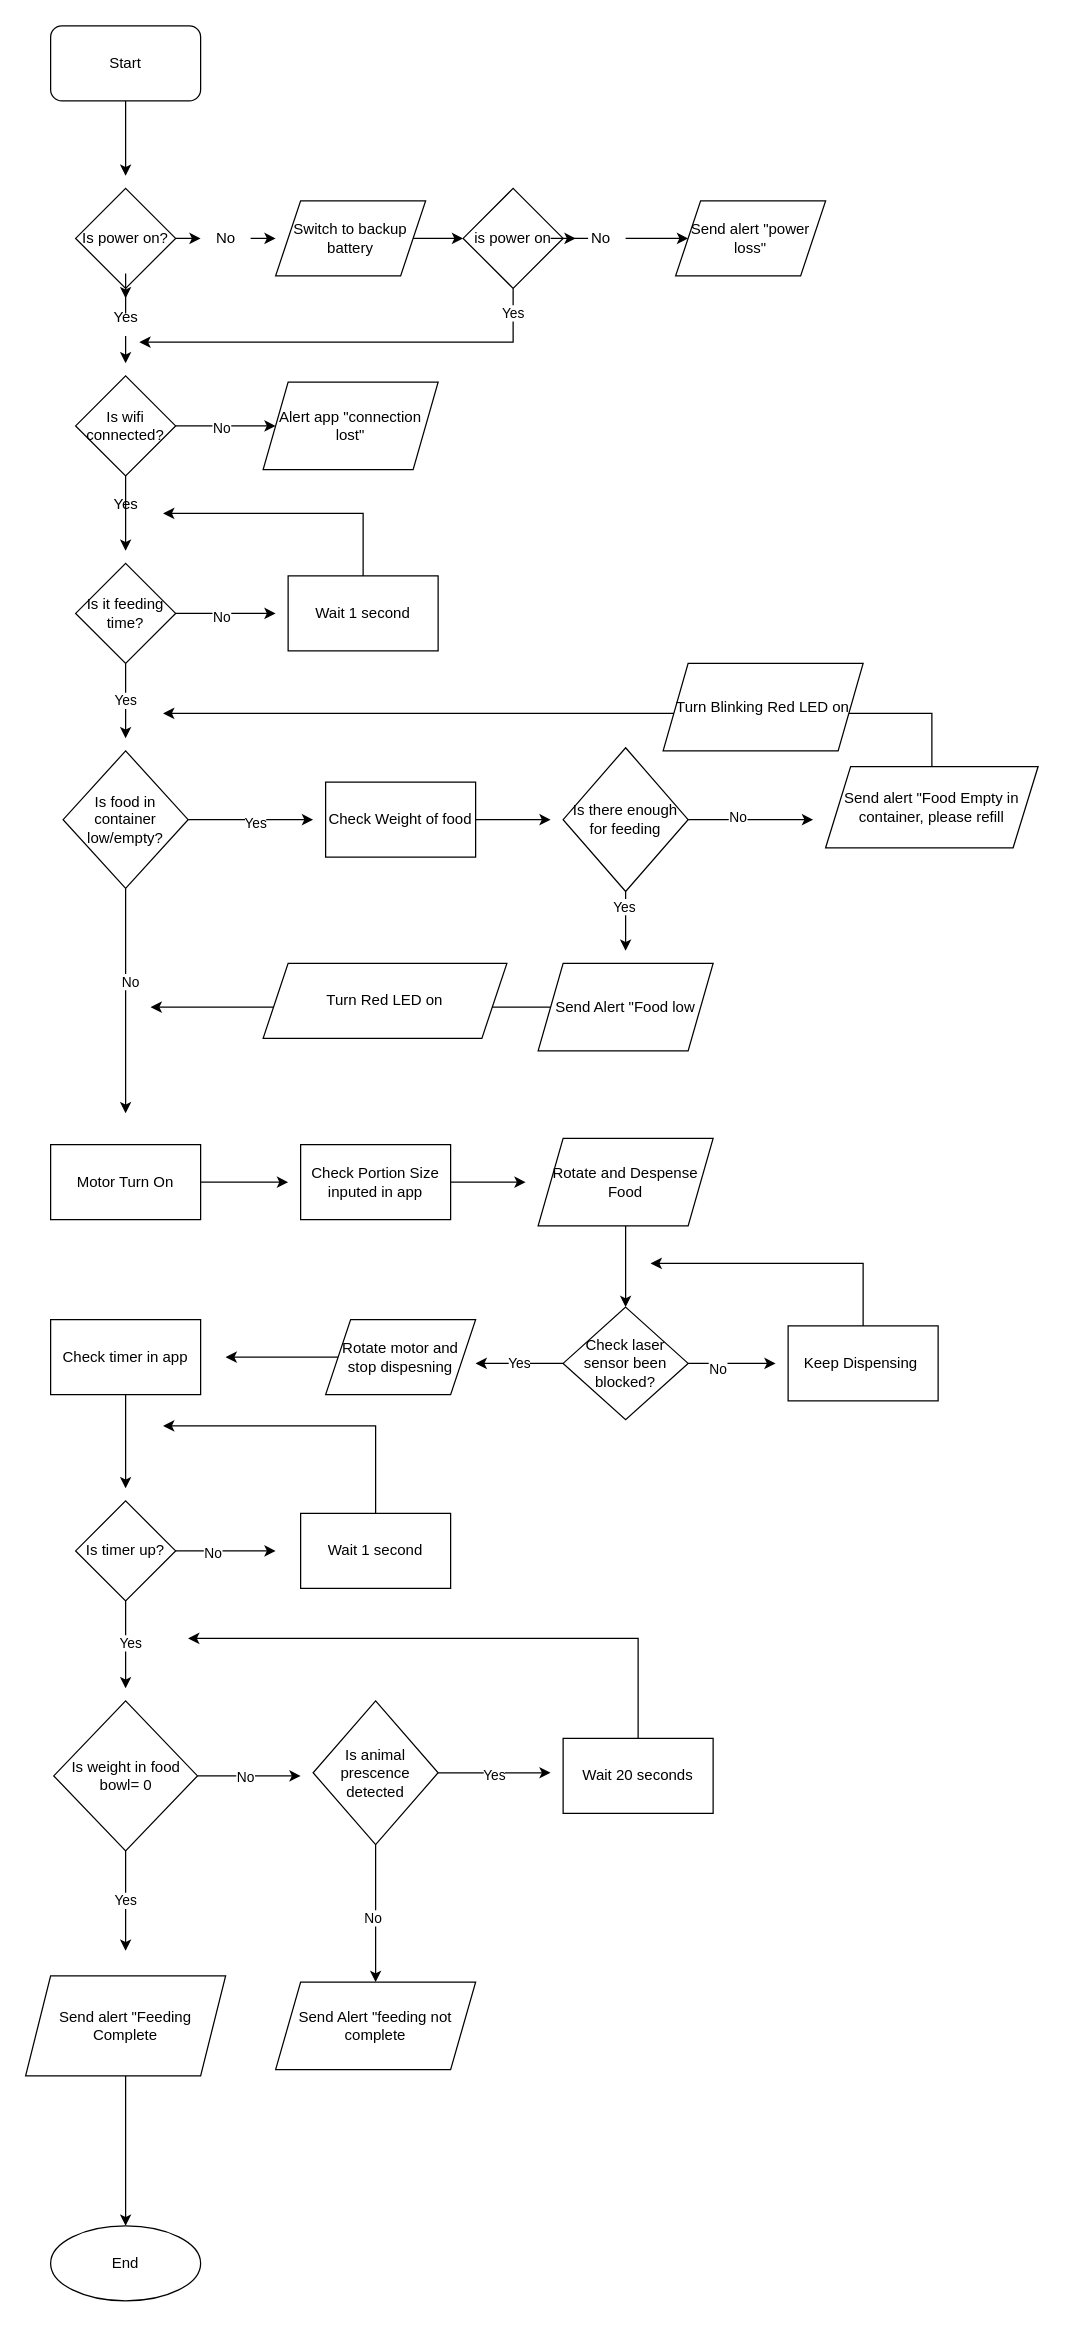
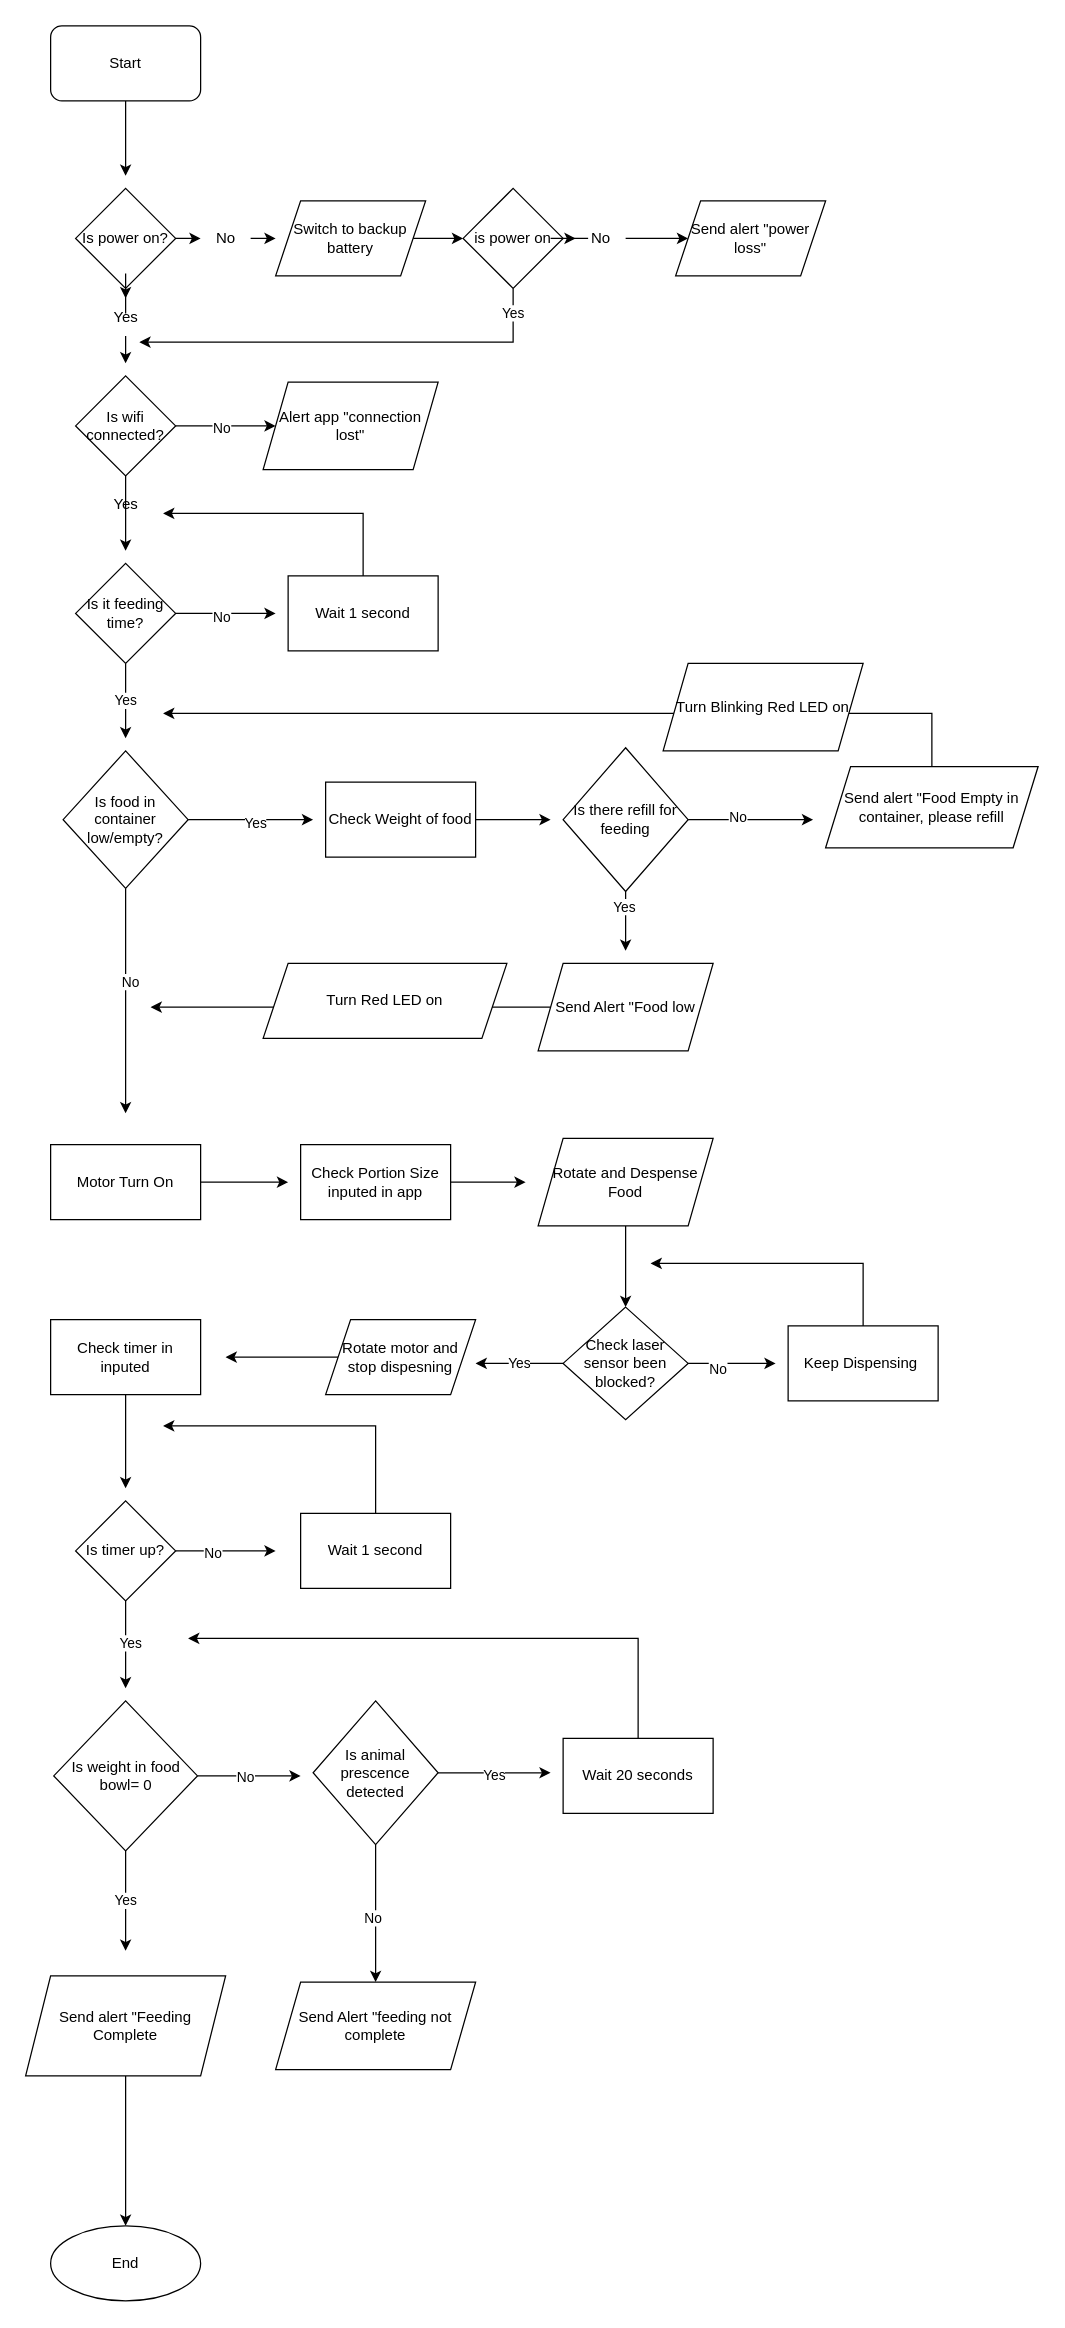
(626, 819) -> (626, 819)
(126, 1357) -> (126, 1357)
